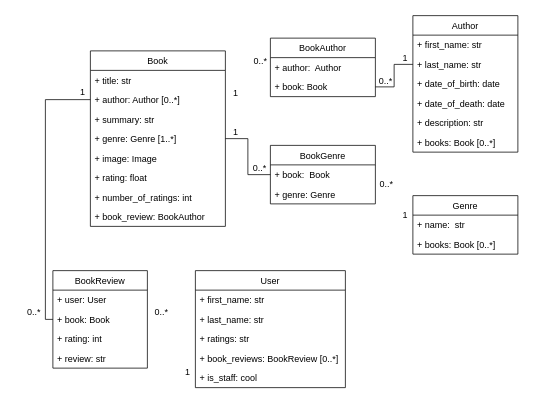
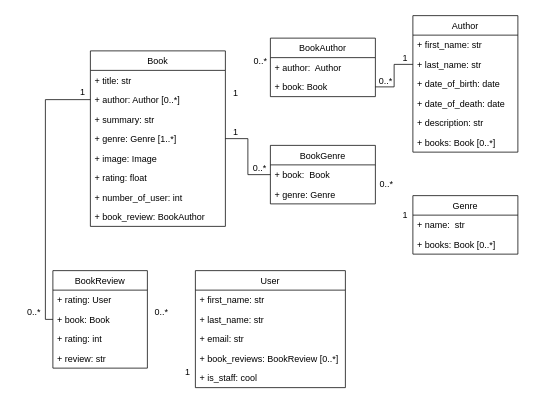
(149, 197) -> (143, 197)
(84, 300) -> (88, 300)
(230, 339) -> (224, 339)
